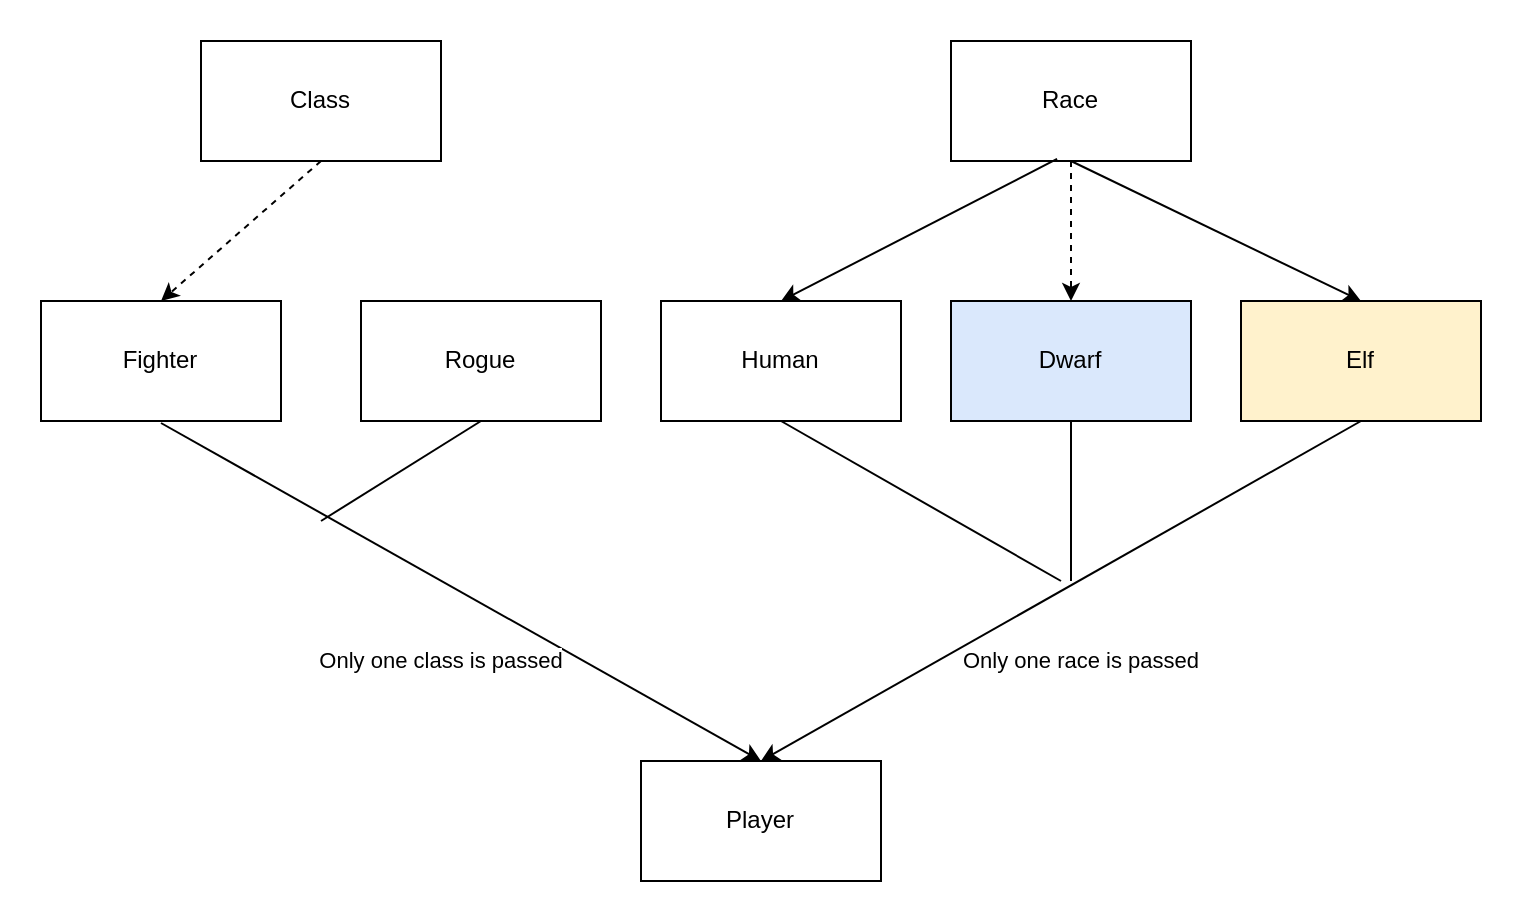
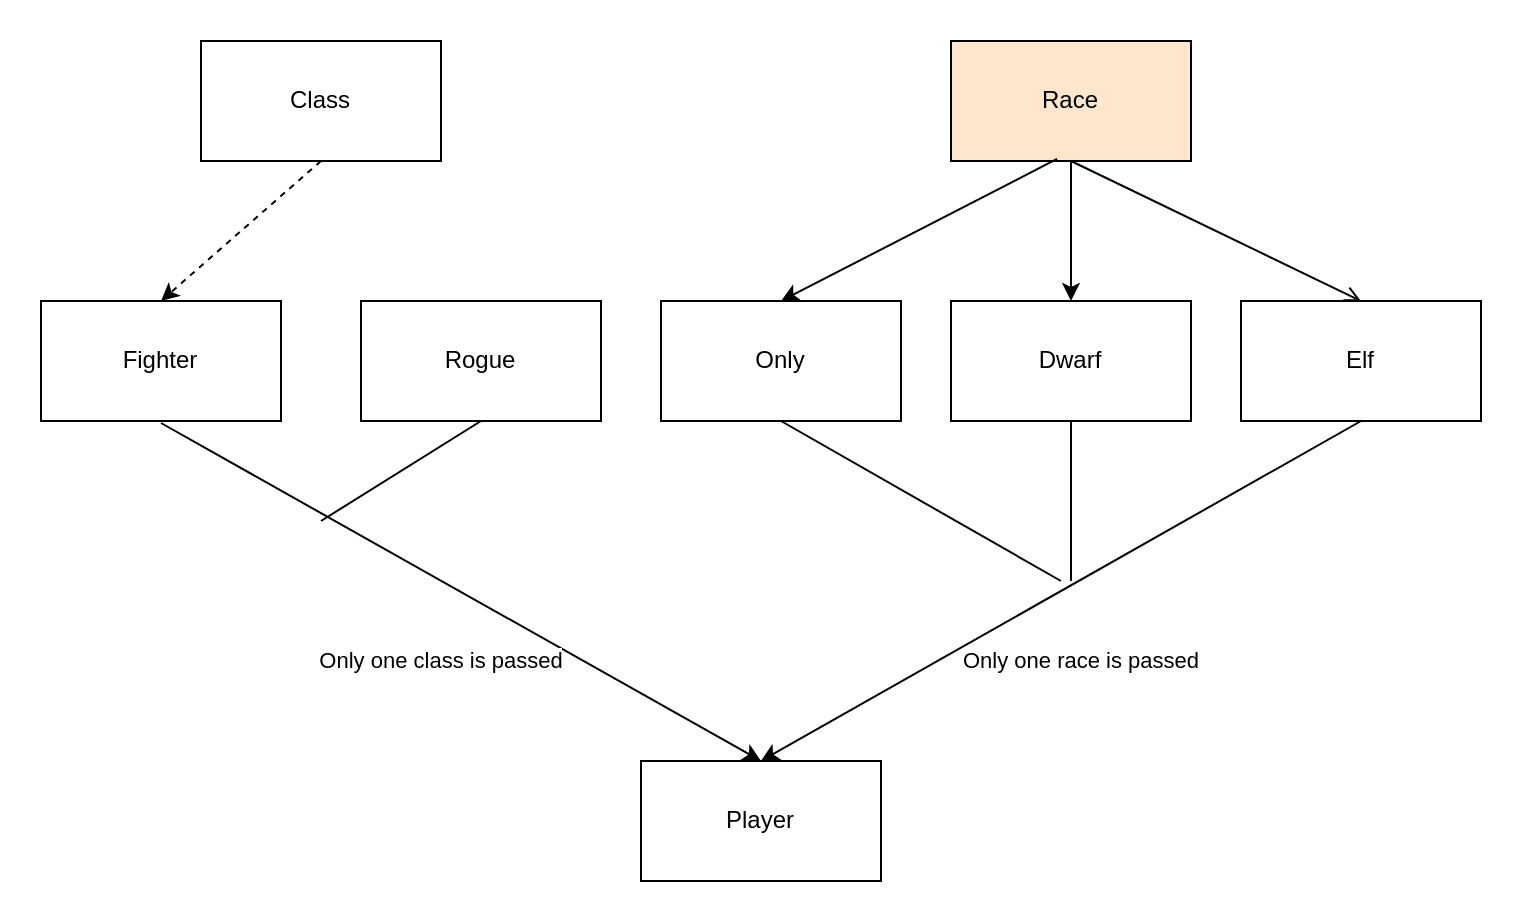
(1071, 101) -> (1071, 101)
(1071, 222) -> (1071, 222)
(1348, 295) -> (1351, 296)
(781, 361) -> (781, 361)
(1071, 361) -> (1071, 361)
(1361, 361) -> (1361, 361)
